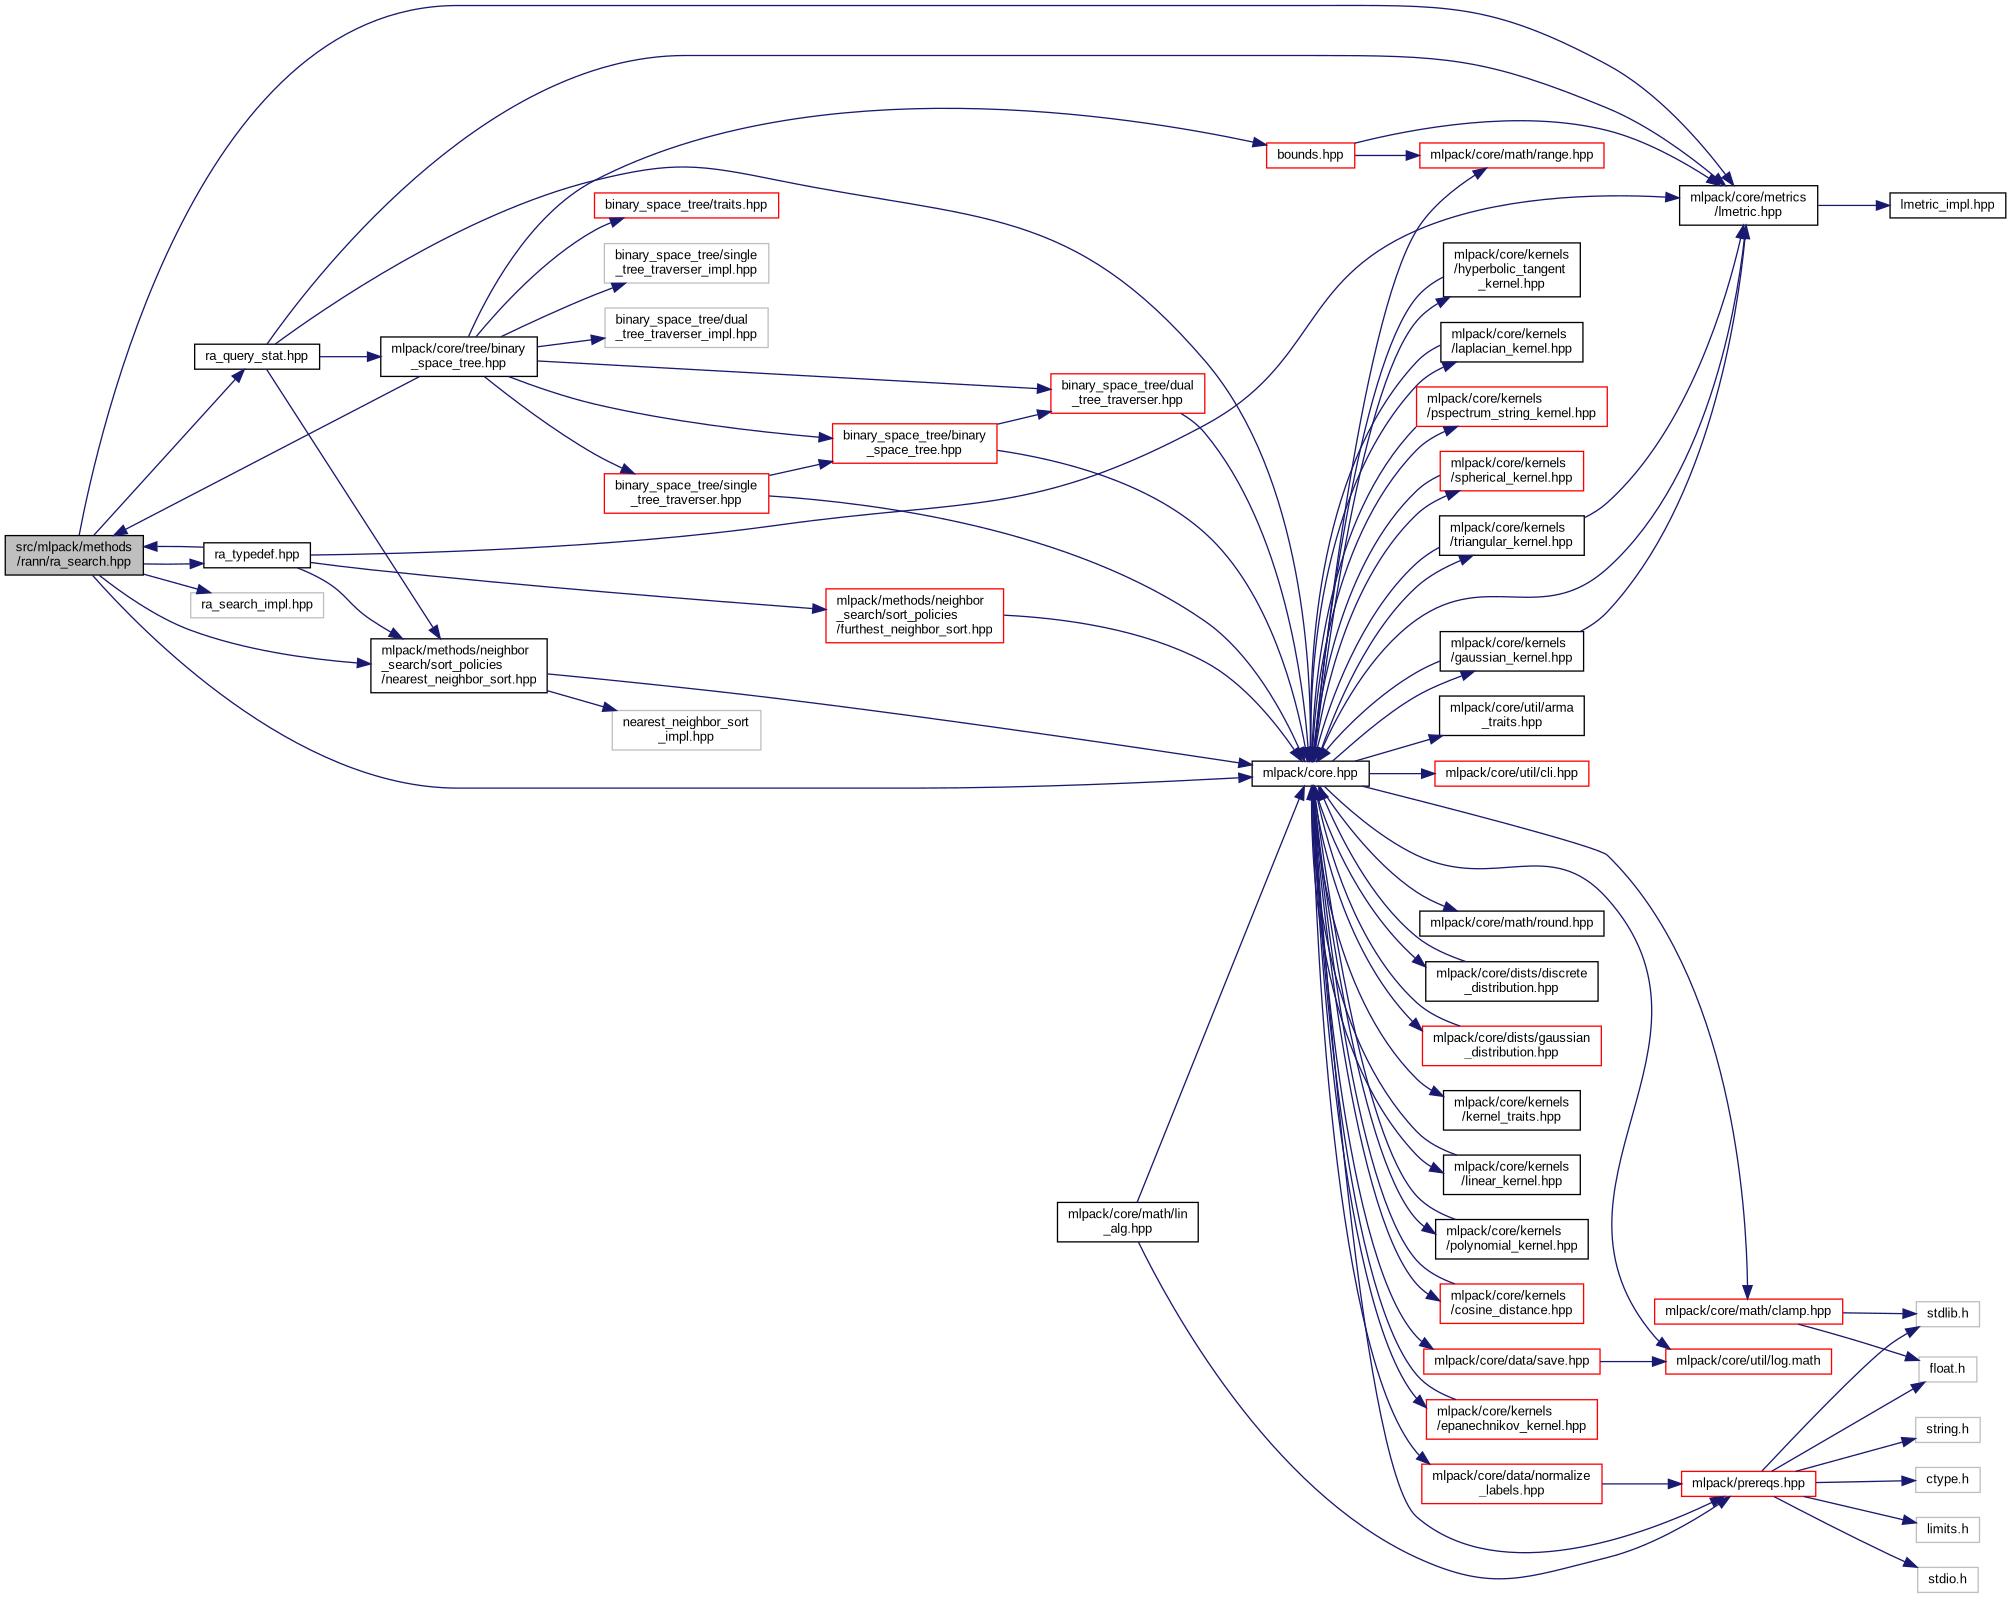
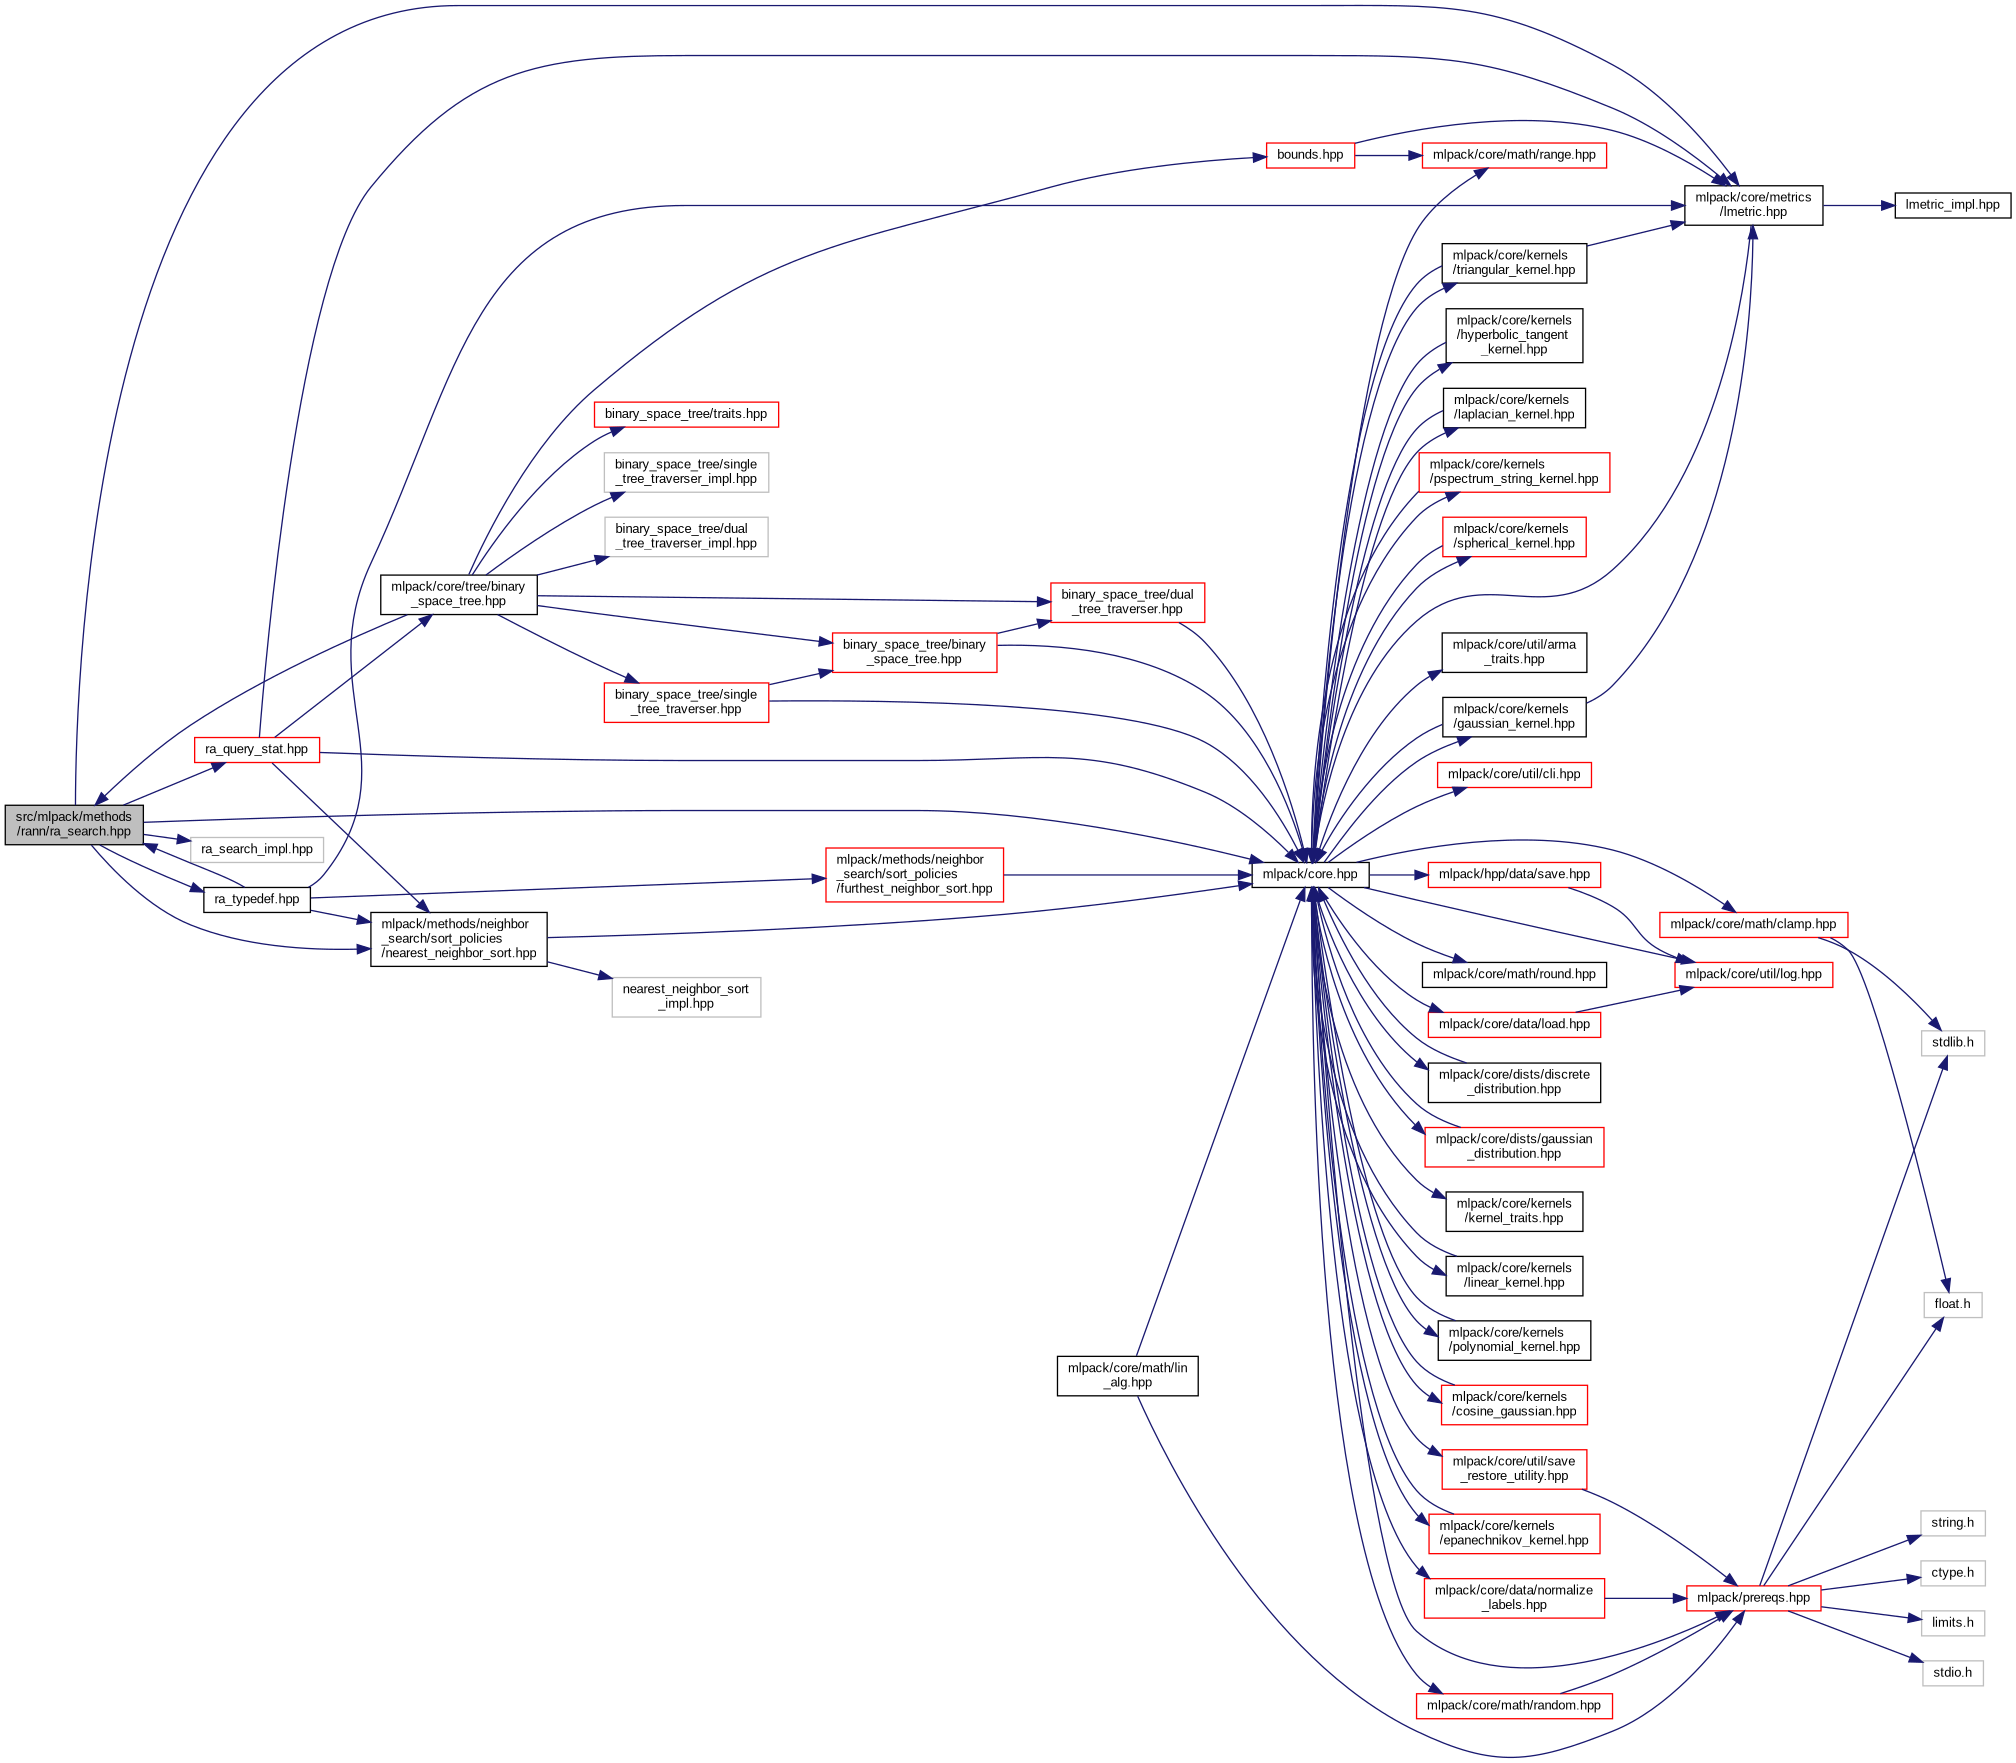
(257, 357) -> (257, 750)
none -> (1515, 1025)
(1512, 1304) -> (1515, 1405)
(1512, 1362) -> (1515, 875)
(1749, 1362) -> (1754, 975)
none -> (1515, 1470)
none -> (1515, 1706)
